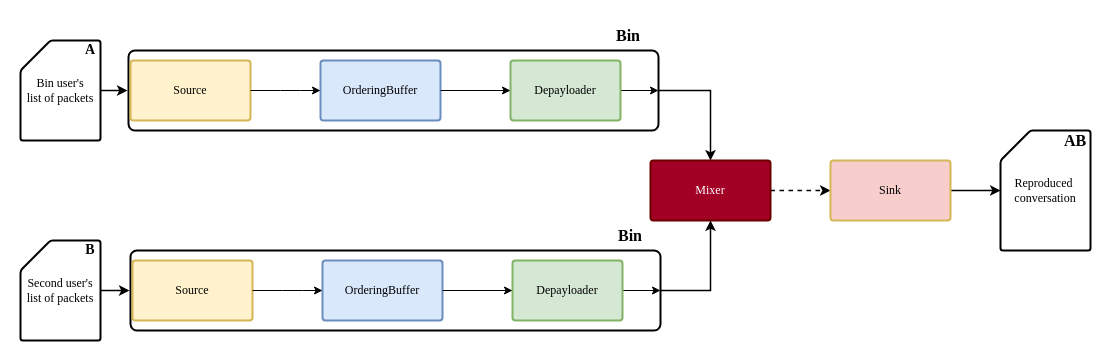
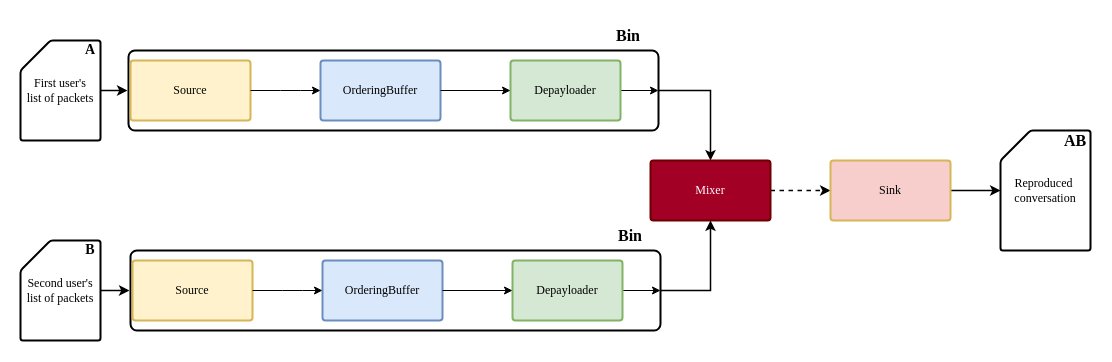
(61, 91) -> (61, 91)
